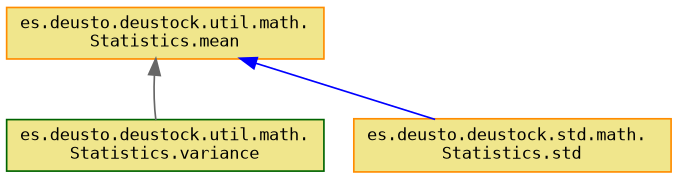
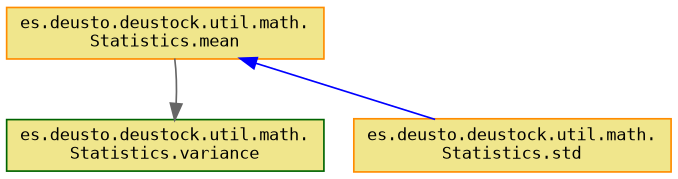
(154, 98) -> (176, 81)
(512, 145) -> (512, 145)
